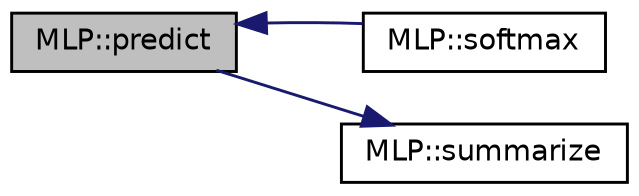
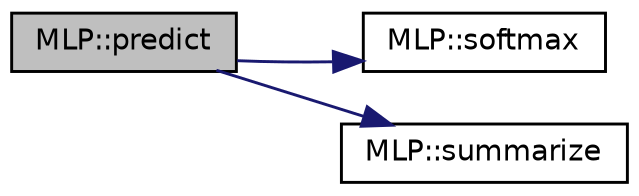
(315, 23) -> (285, 62)
